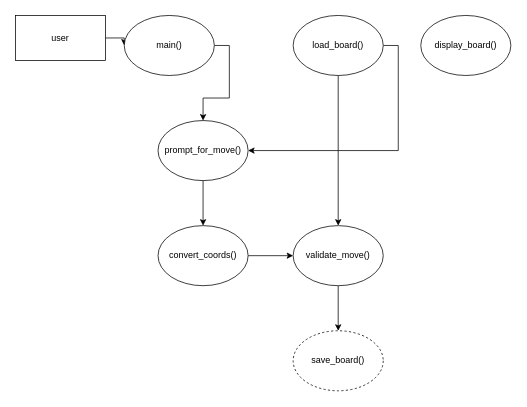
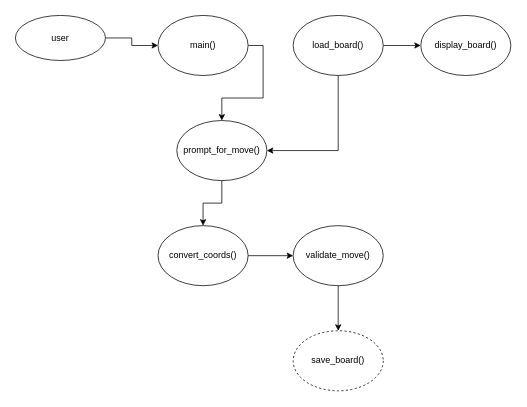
(60, 38) -> (60, 38)
(169, 45) -> (203, 45)
(203, 150) -> (222, 150)
(387, 150) -> (405, 45)
